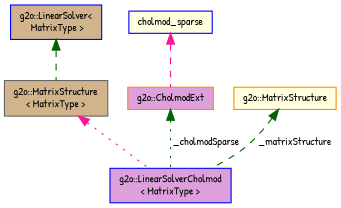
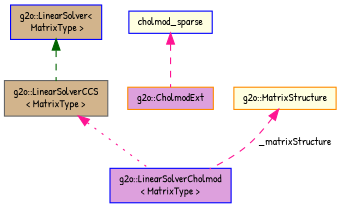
(56, 98) -> (56, 98)
(171, 145) -> none
(244, 148) -> (244, 148)
